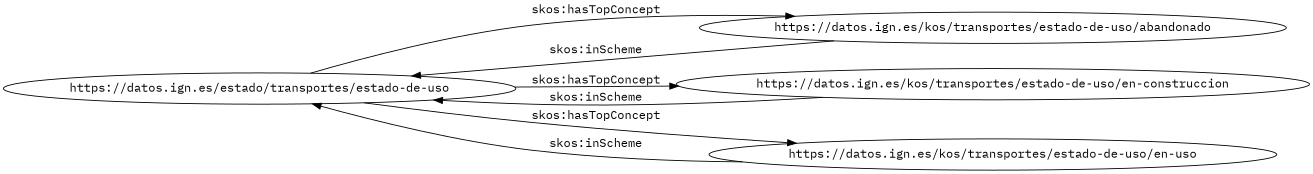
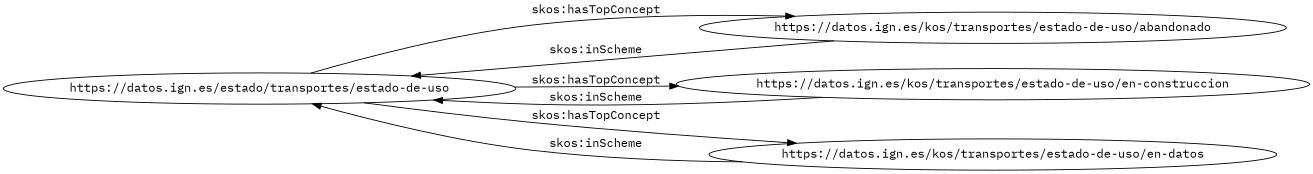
(993, 155) -> (993, 155)
